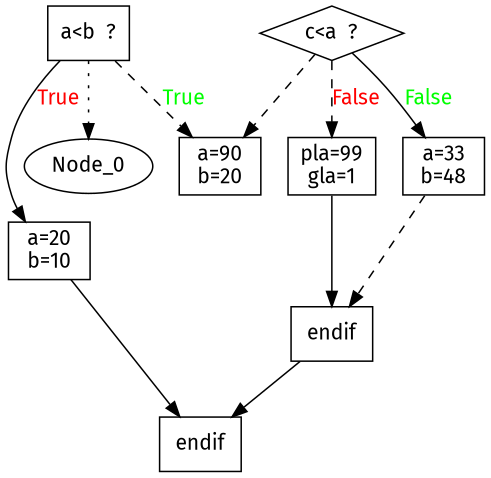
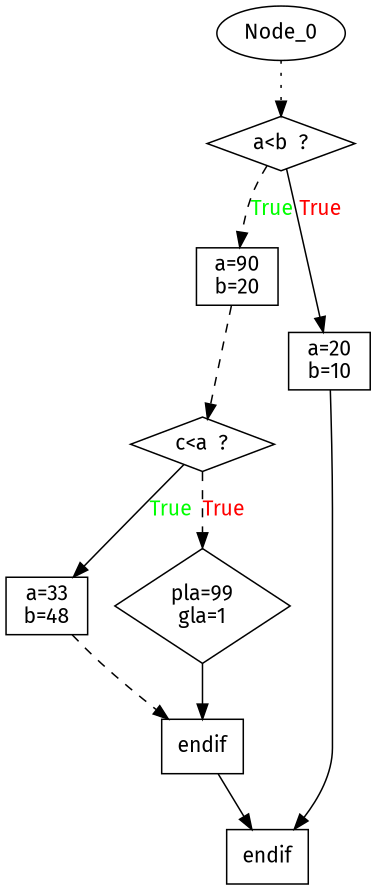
(89, 33) -> (281, 144)
(284, 90) -> (221, 355)
(89, 92) -> (281, 81)
(356, 99) -> (224, 510)
(429, 99) -> (171, 510)
(332, 166) -> (202, 606)
